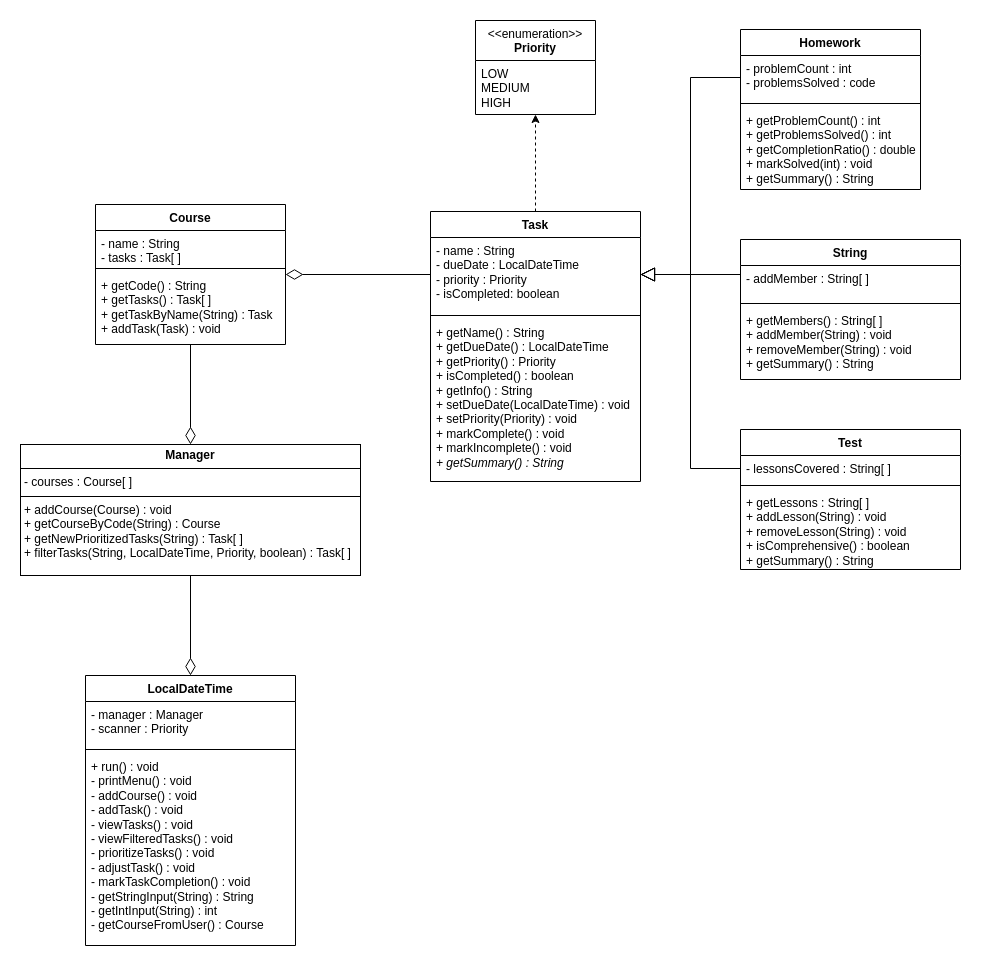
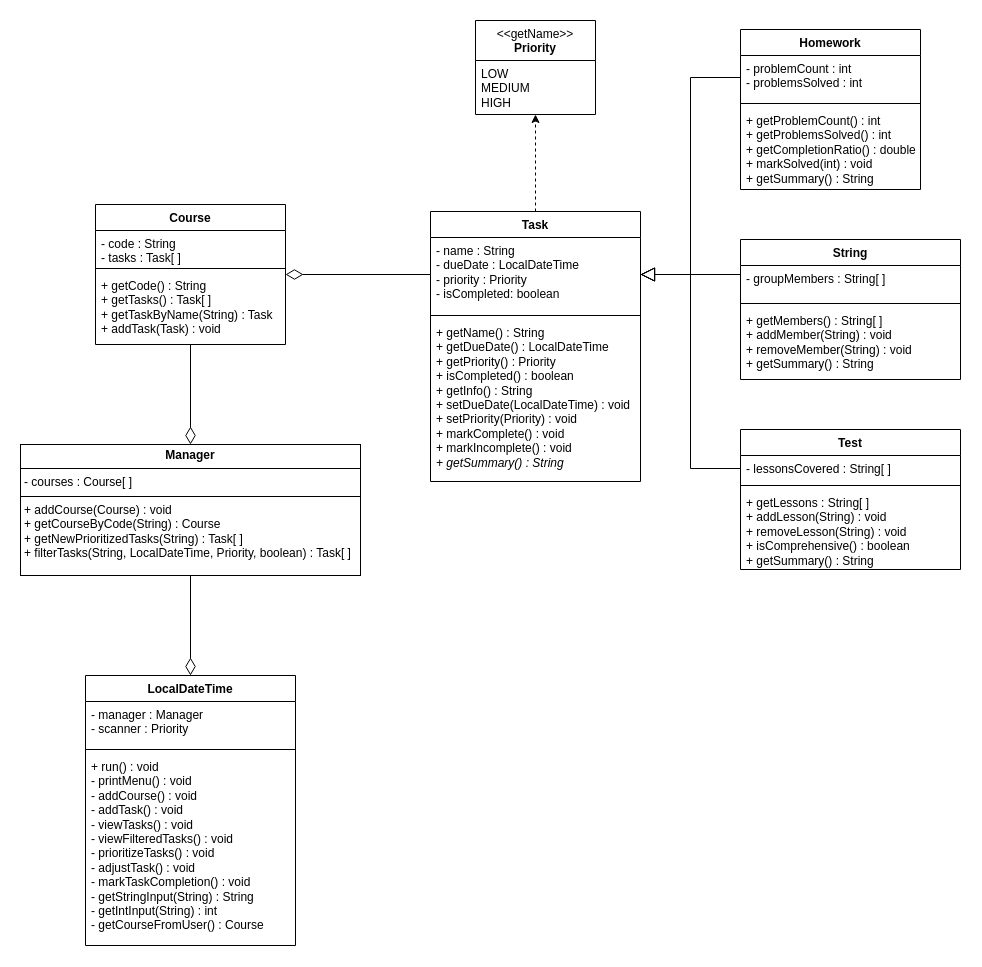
(536, 42) -> (536, 42)
(814, 77) -> (810, 77)
(151, 252) -> (151, 252)
(814, 280) -> (825, 280)
